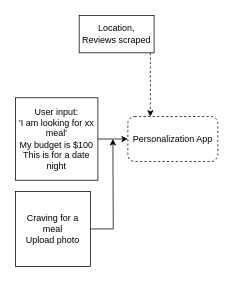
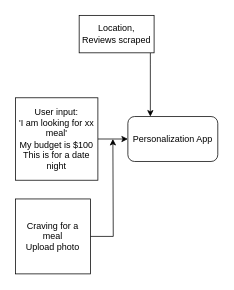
(150, 82) -> (150, 82)
(173, 139) -> (173, 139)
(53, 229) -> (53, 237)
